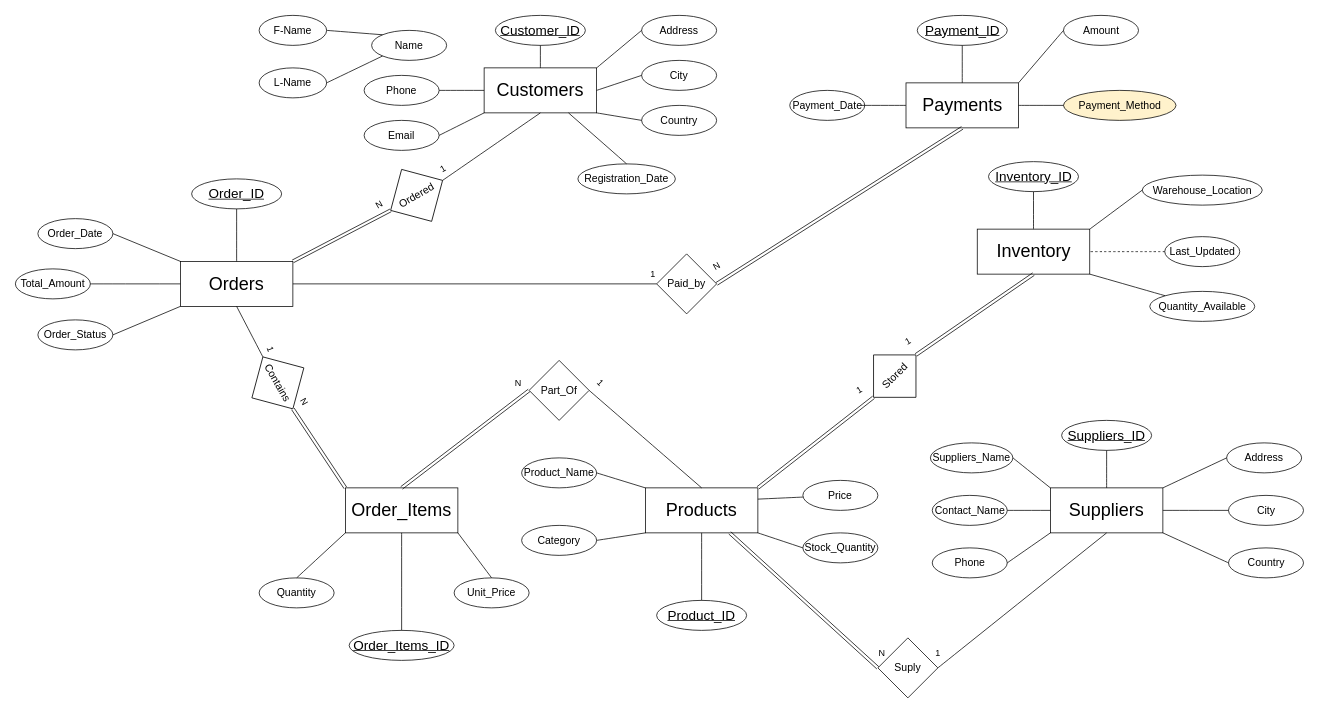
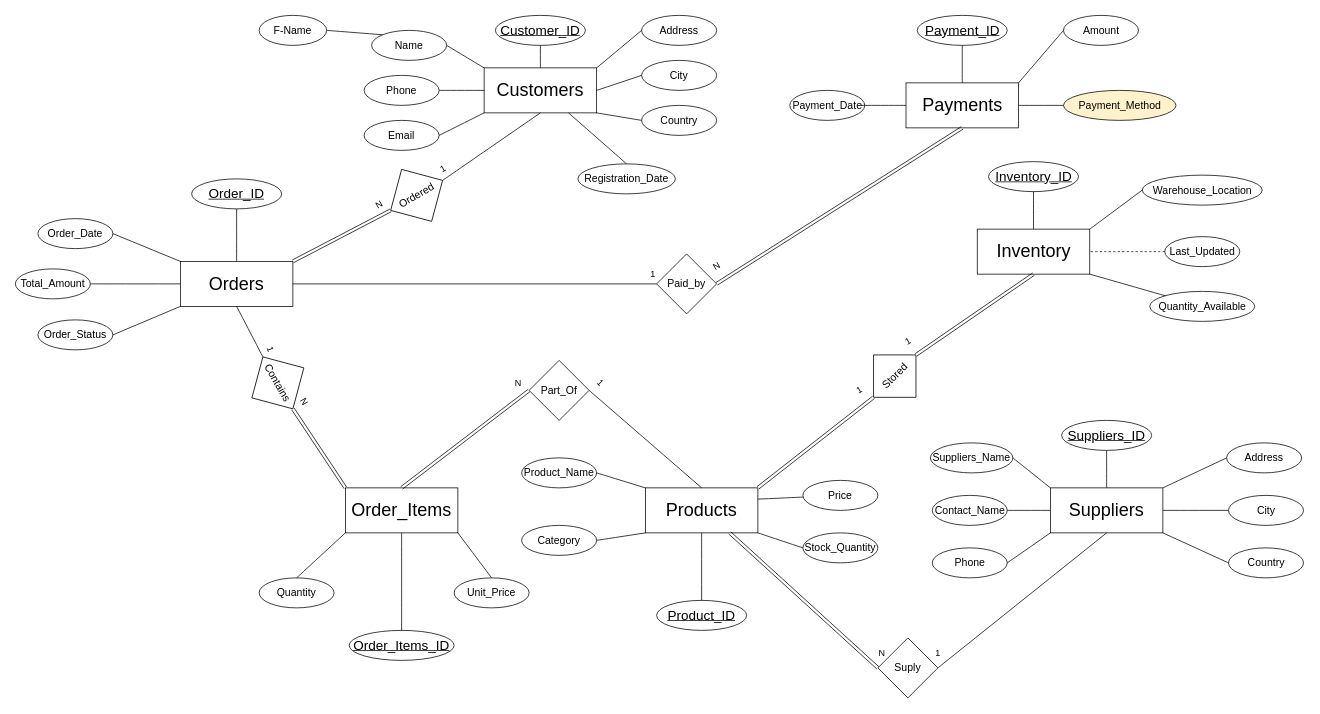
none -> (466, 57)
(355, 69) -> none
(293, 83) -> none
